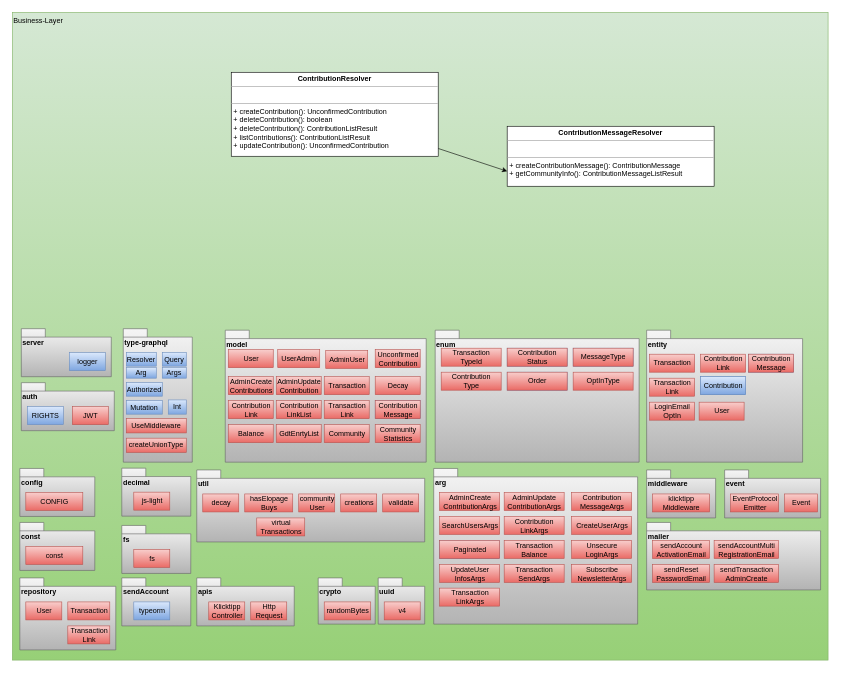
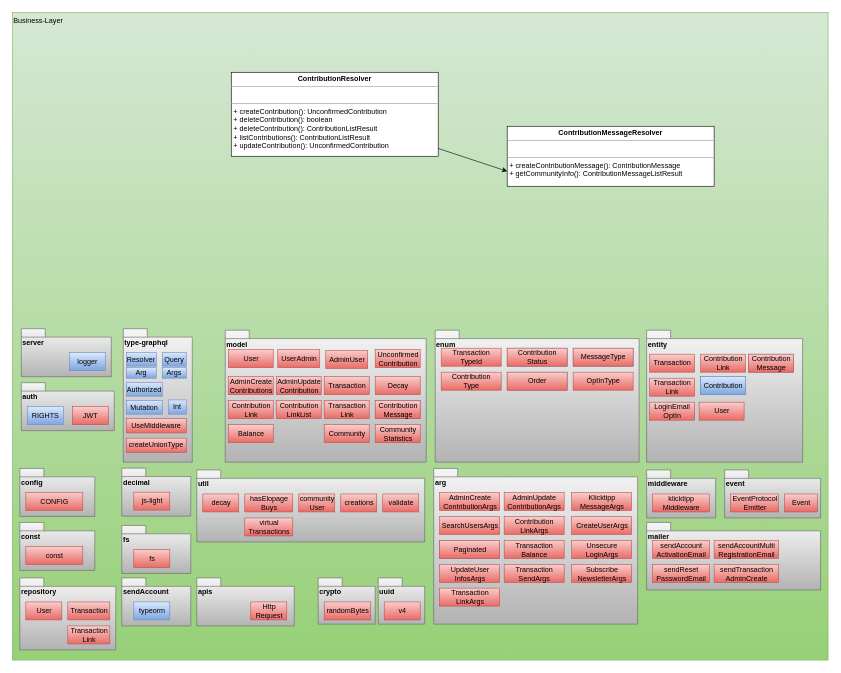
(299, 434) -> none
(602, 502) -> (602, 502)
(281, 527) -> (269, 527)
(227, 611) -> none
